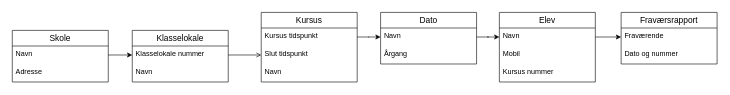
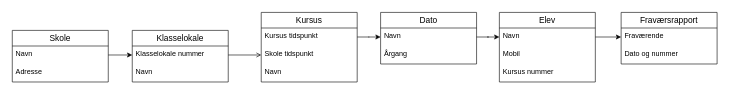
(290, 54) -> (292, 54)
